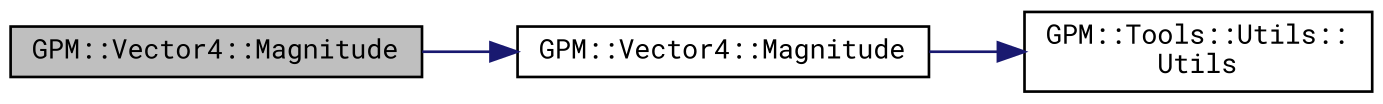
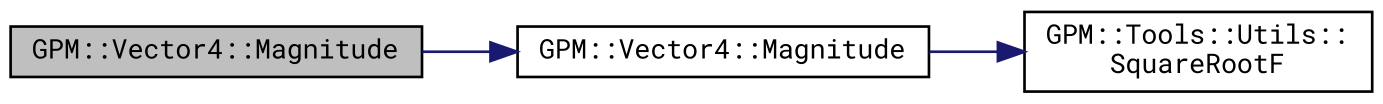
(1198, 52) -> (1198, 52)
